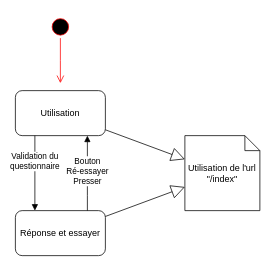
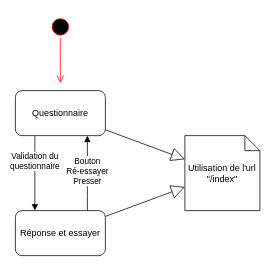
(60, 113) -> (60, 113)
